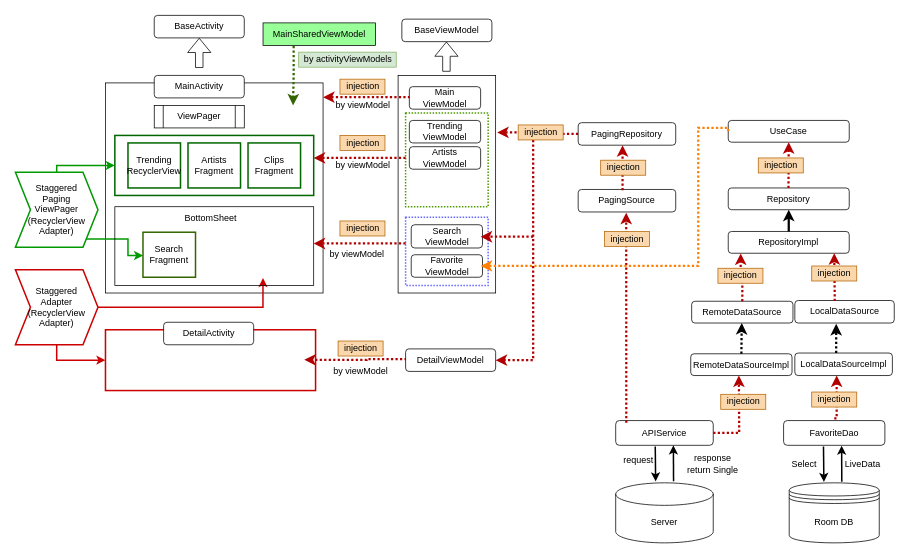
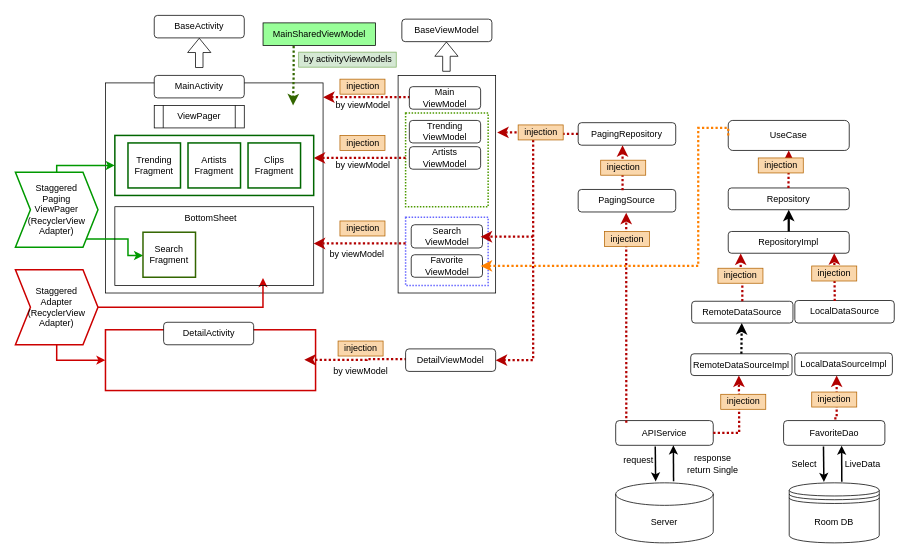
(788, 131) -> (788, 135)
(154, 165) -> (154, 165)
(836, 343) -> none
